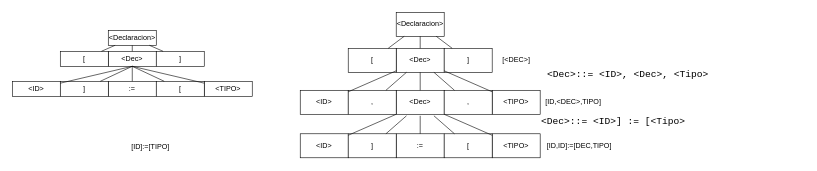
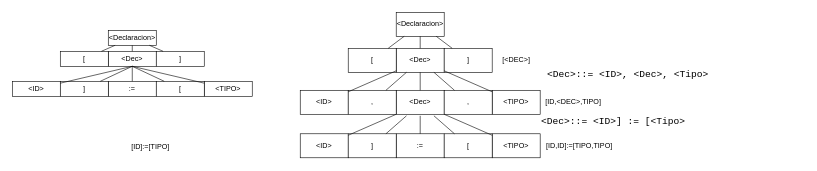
(580, 146) -> (580, 146)
